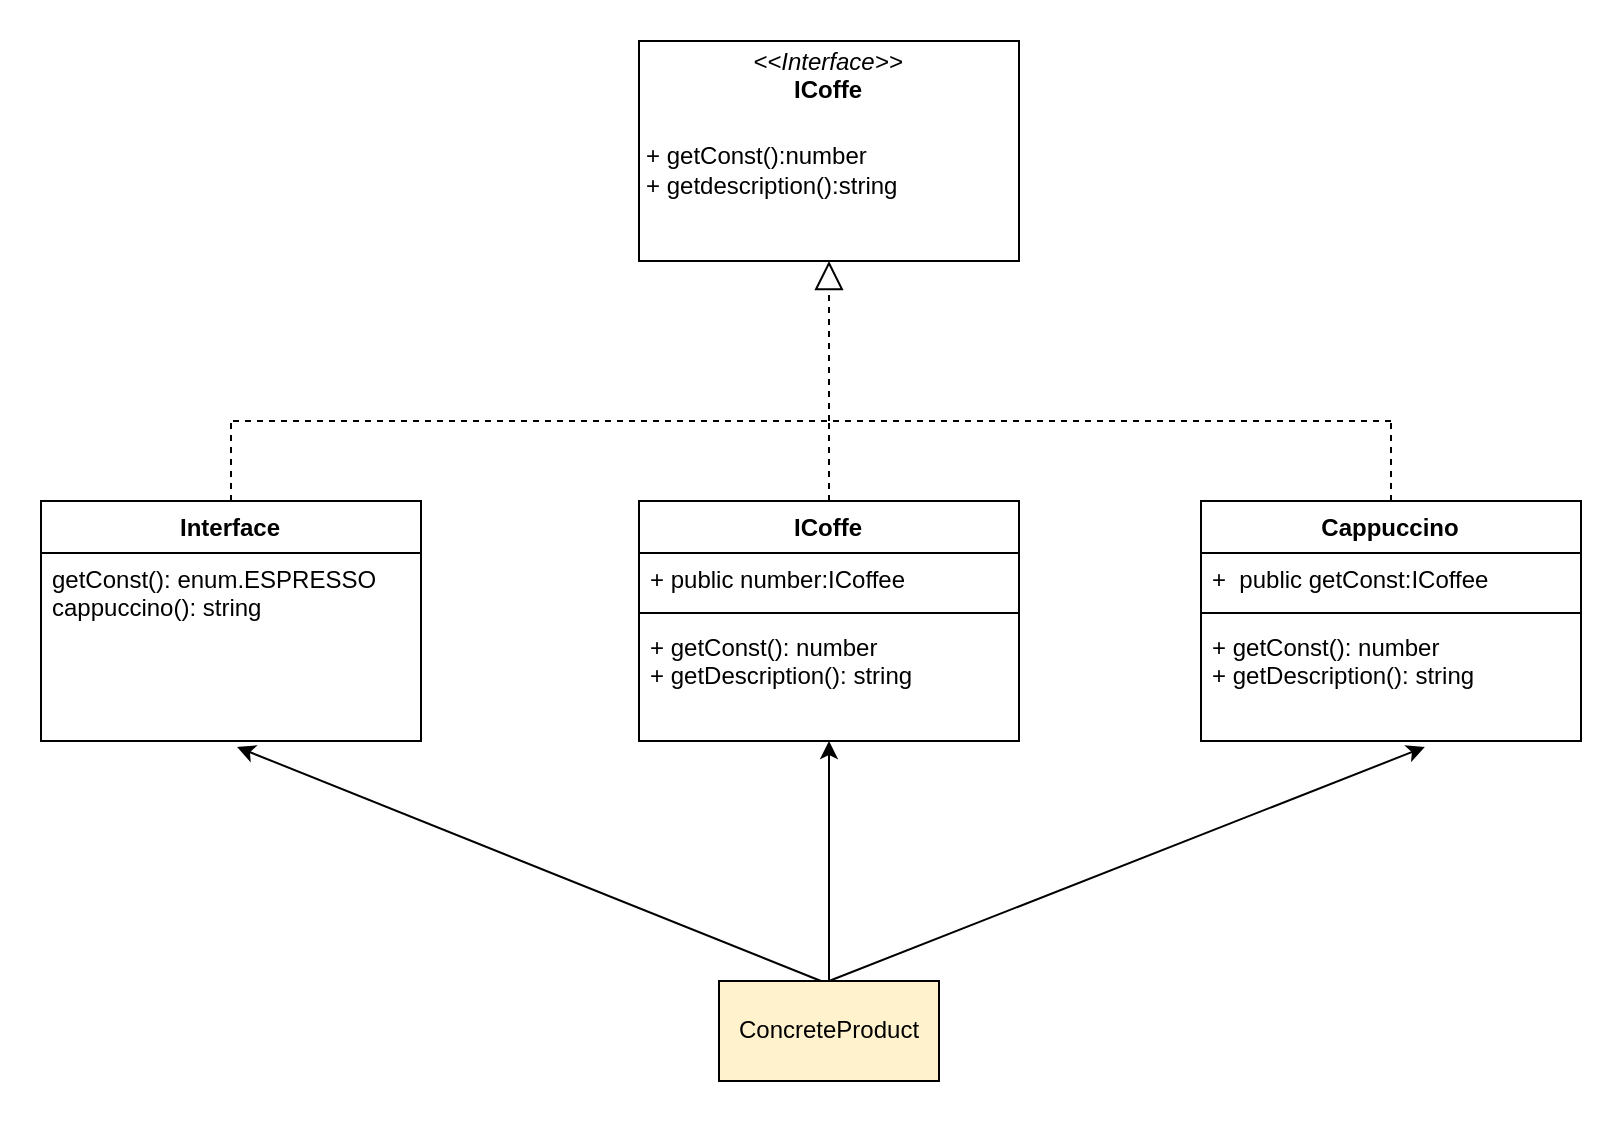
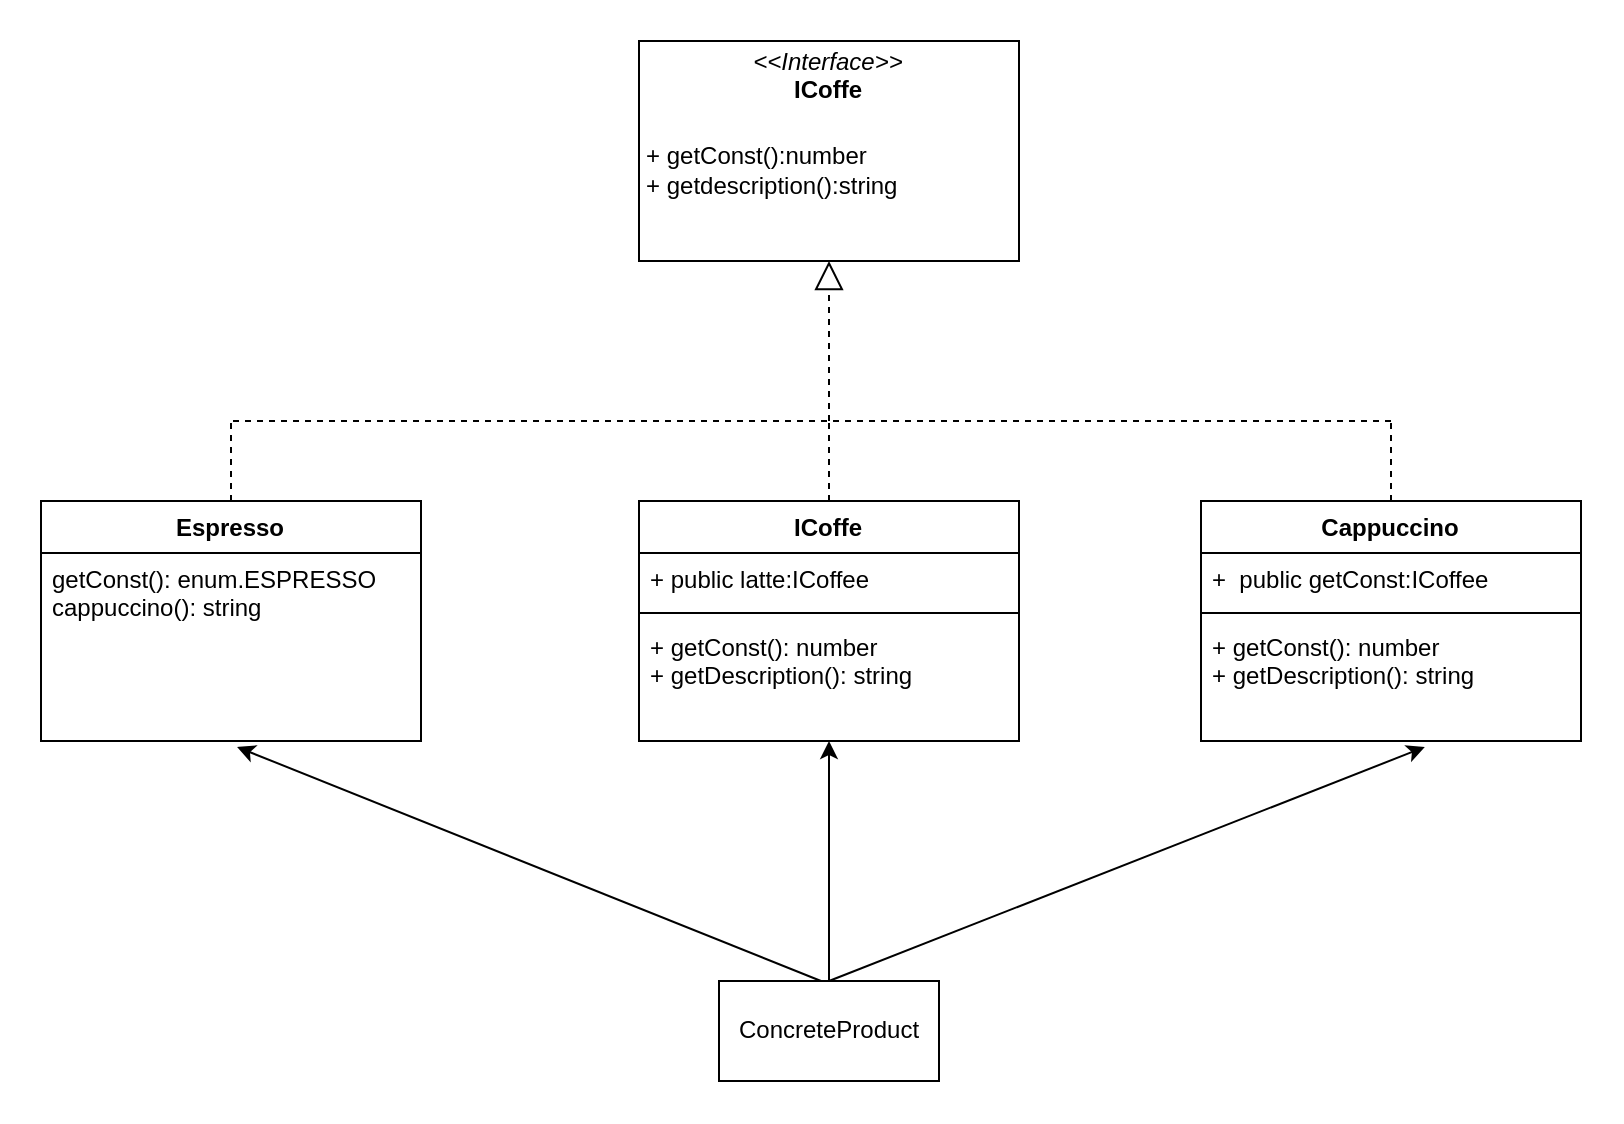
(230, 528) -> (230, 528)
(792, 580) -> (782, 580)
(829, 1031) -> (829, 1031)
